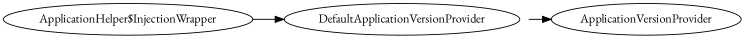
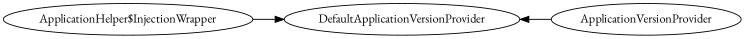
(535, 19) -> (540, 19)
